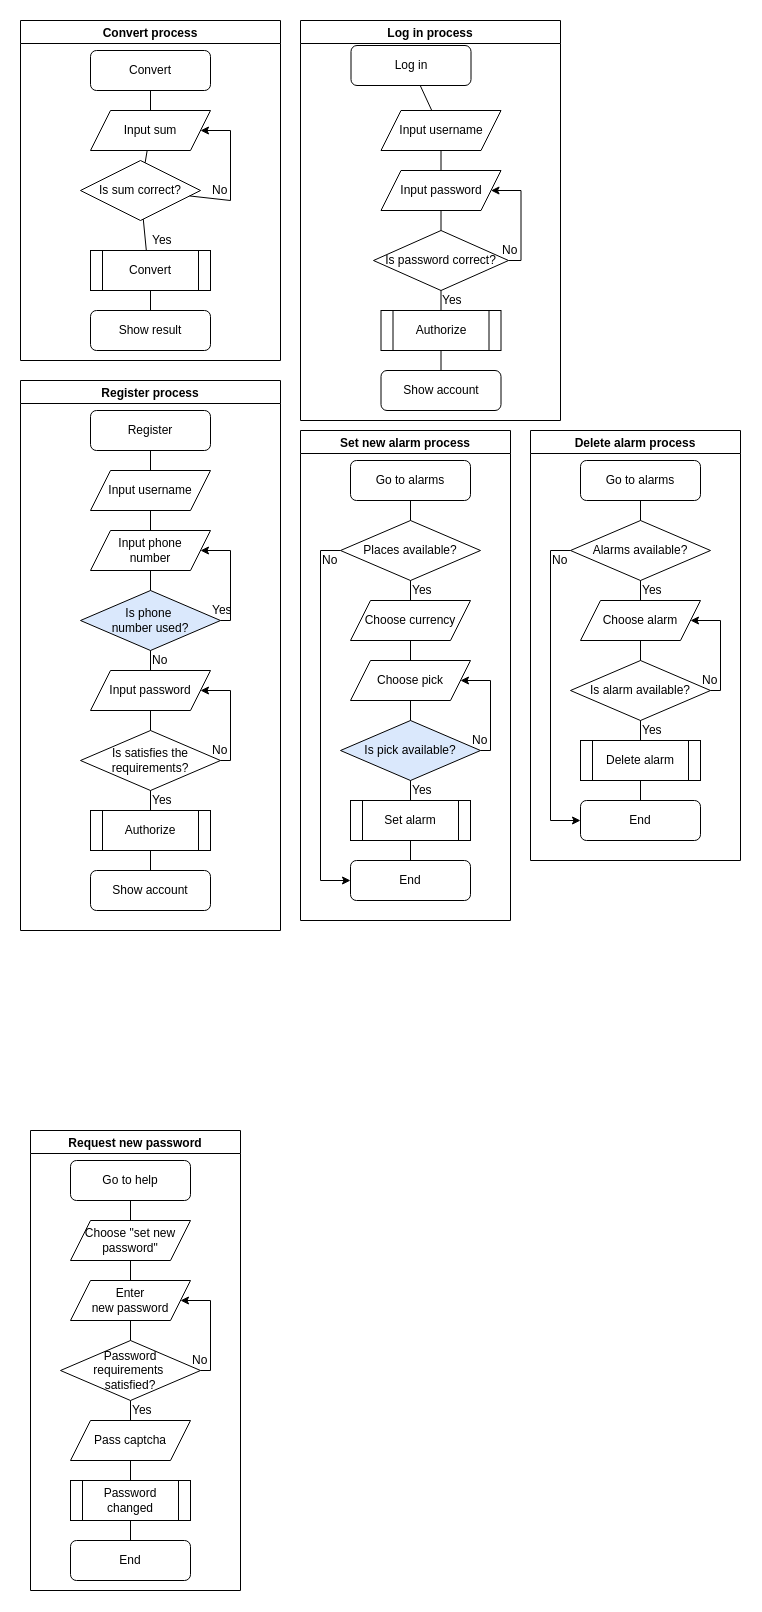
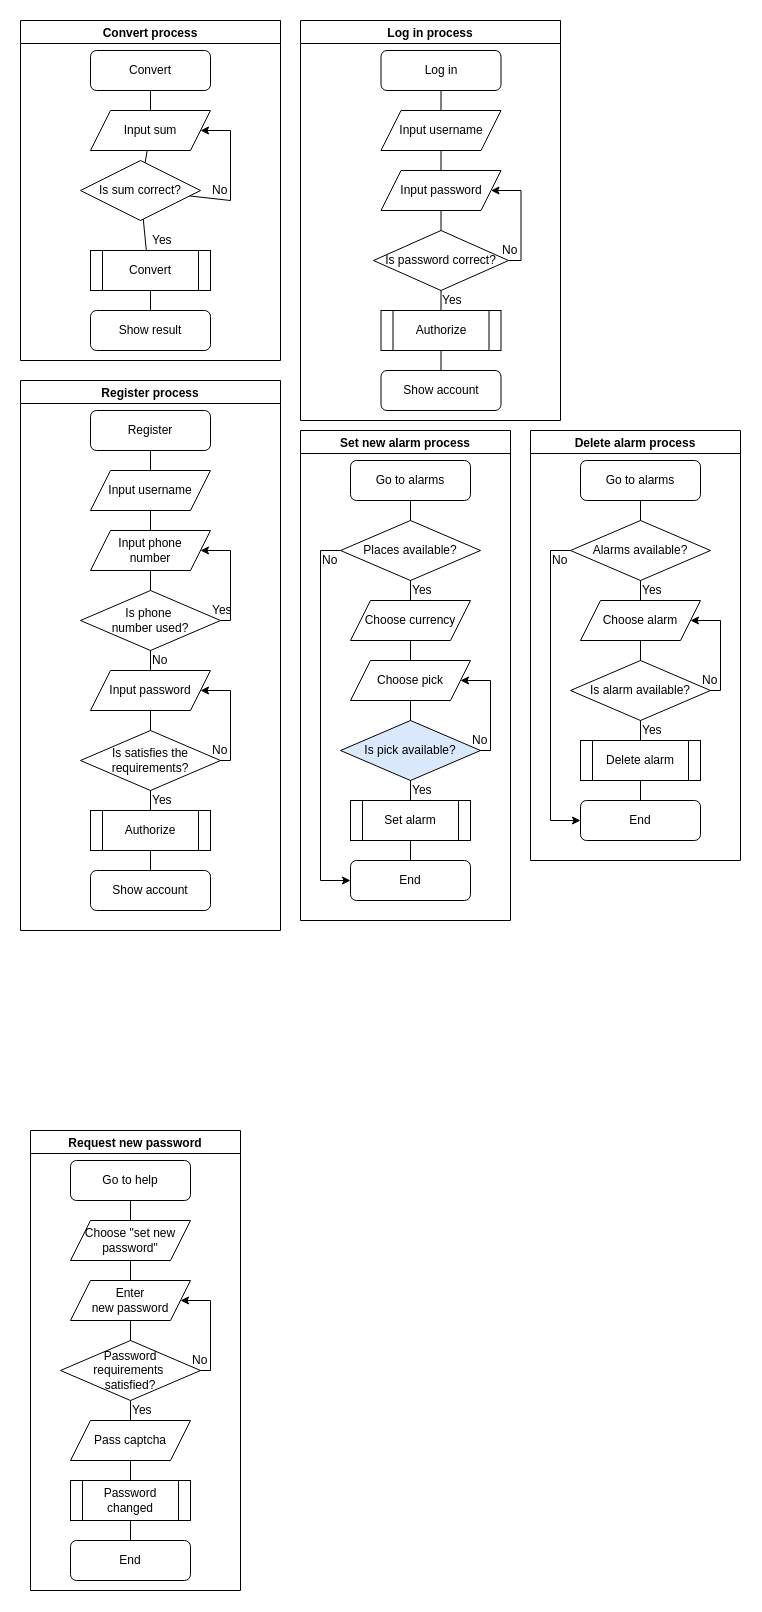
(411, 66) -> (441, 71)
(151, 621) -> (151, 621)
